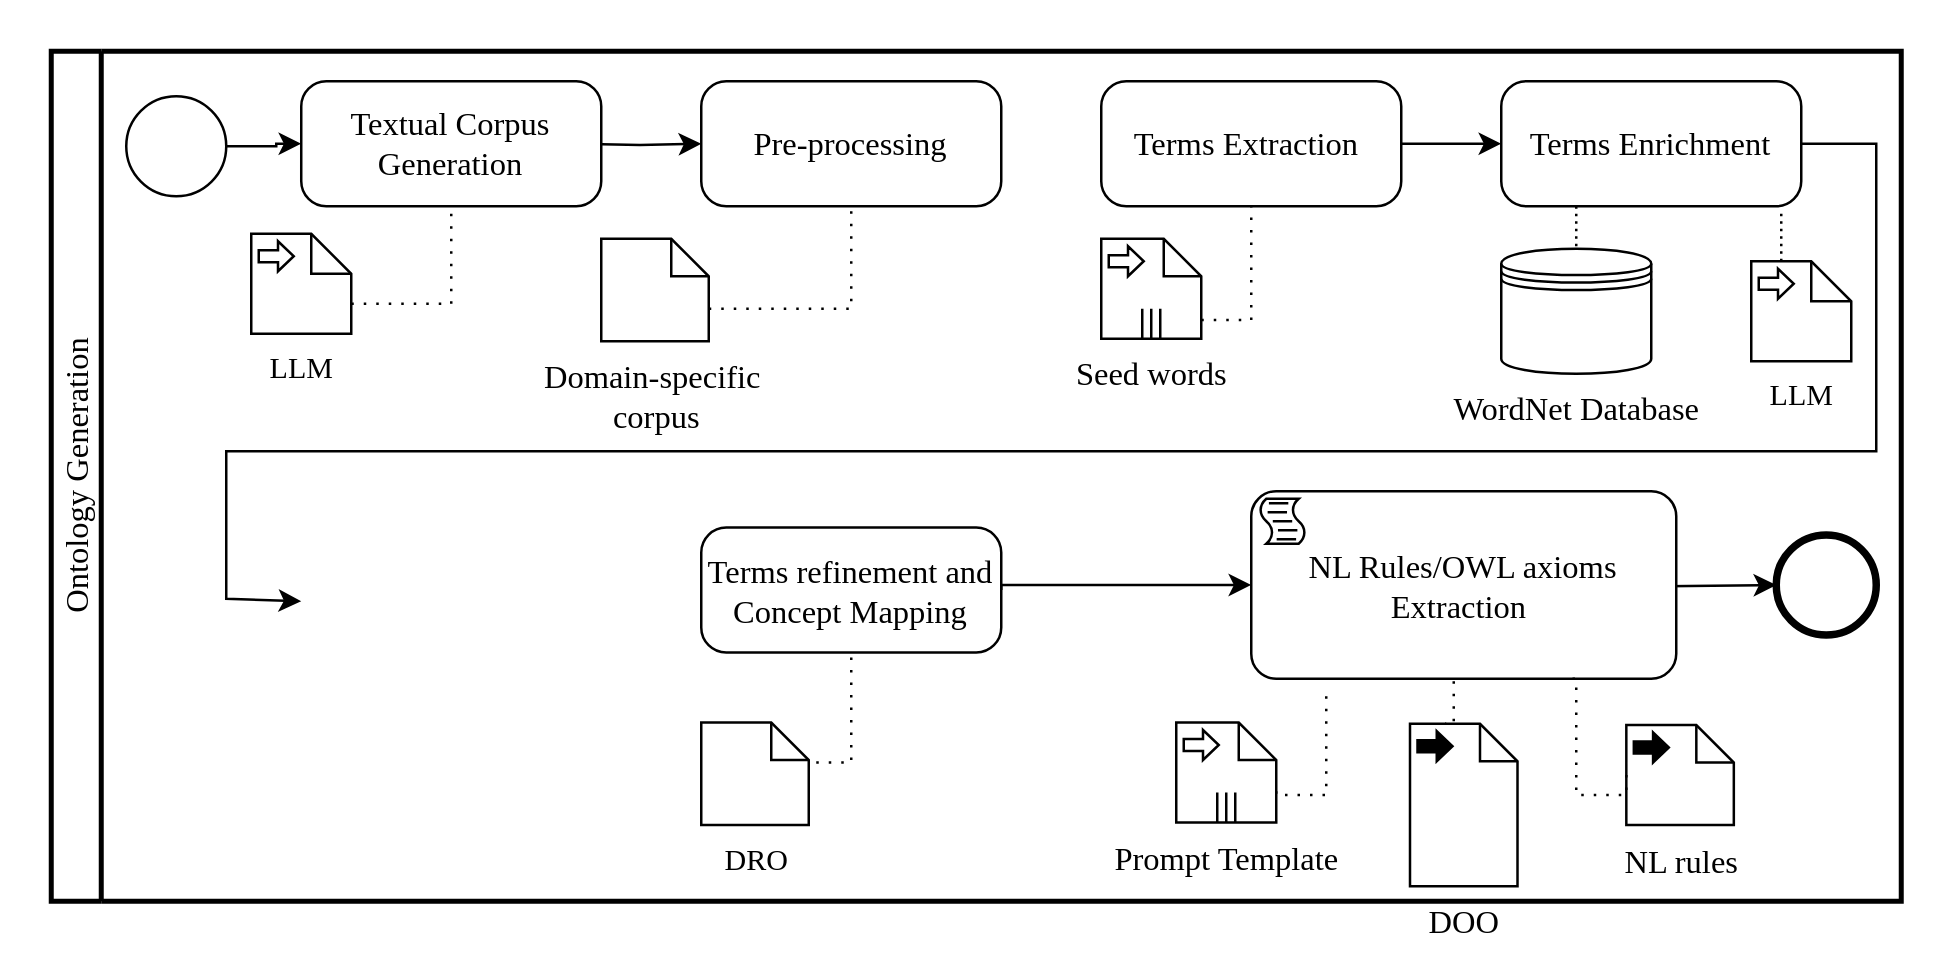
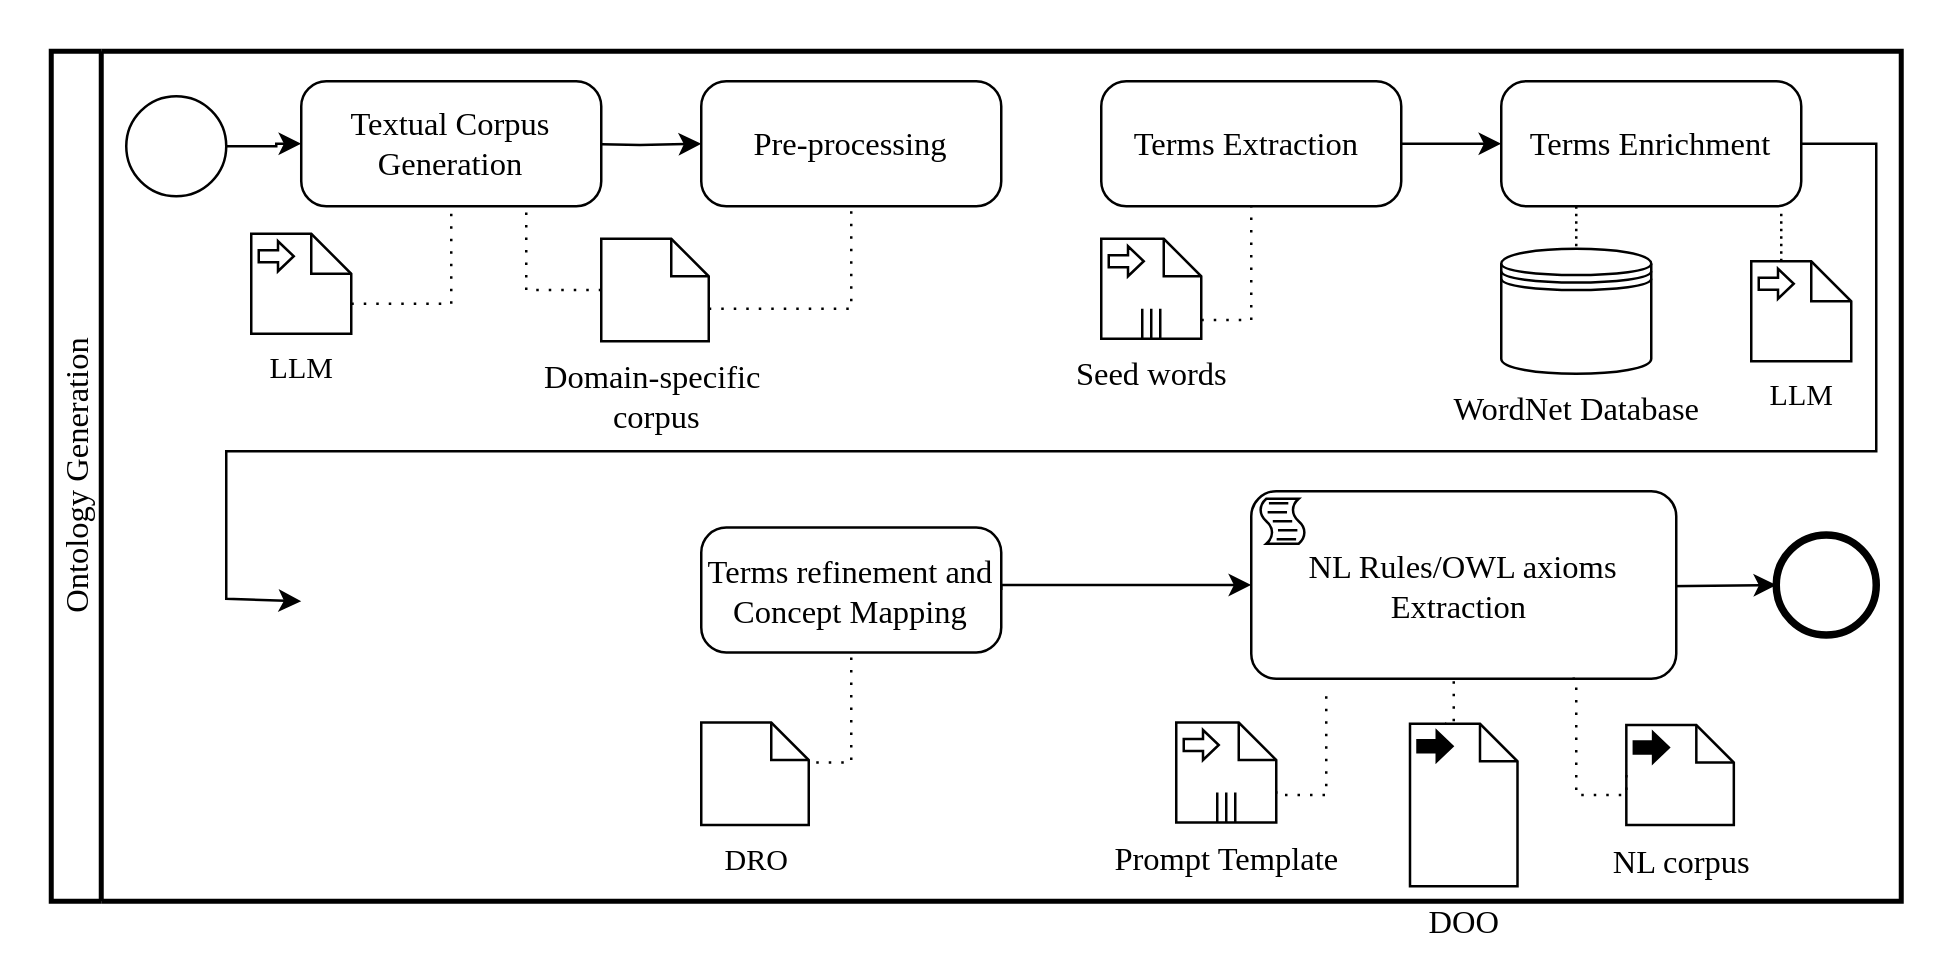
none -> (526, 288)
(1683, 863) -> (1683, 863)
